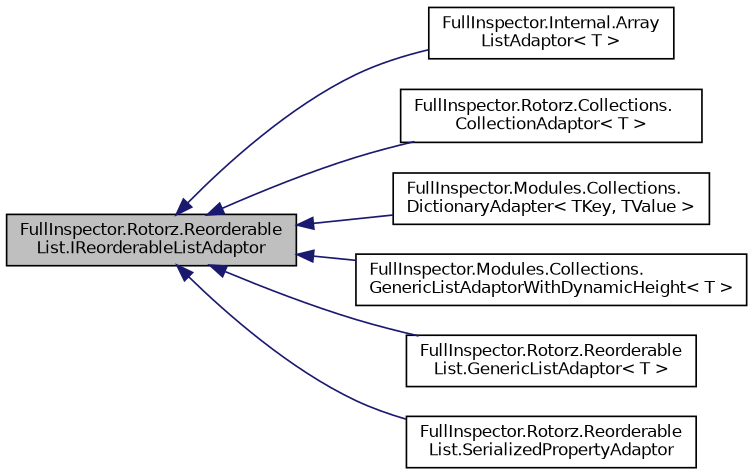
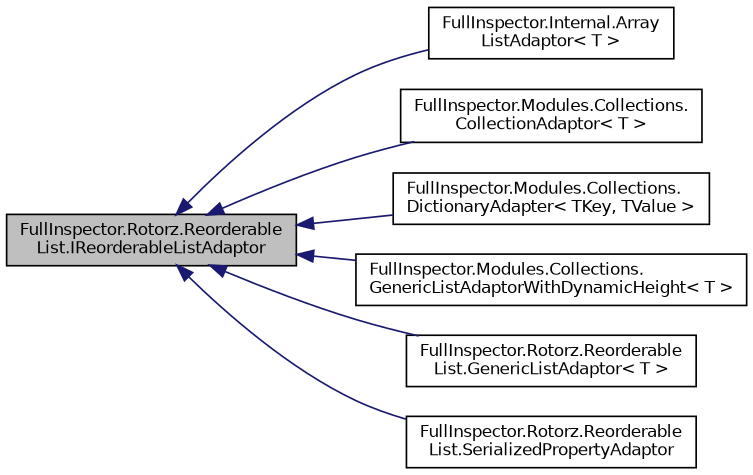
(551, 116) -> (551, 116)
